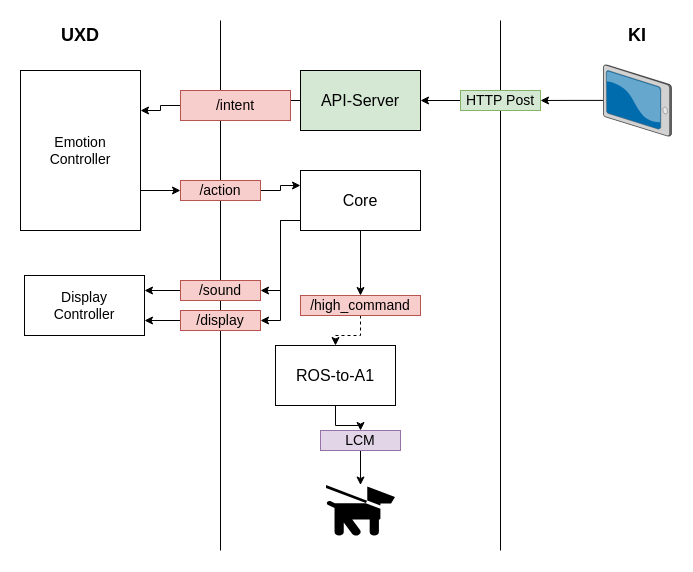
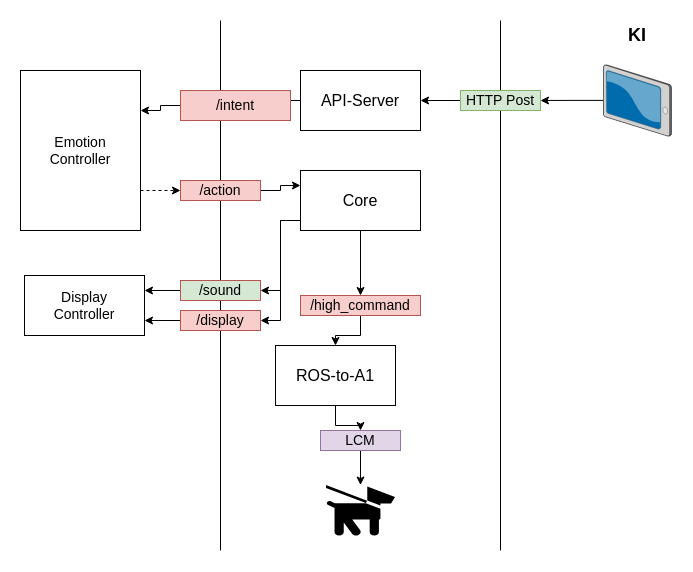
(81, 36) -> none
(361, 101) -> (361, 101)
(157, 191) -> (157, 191)
(221, 291) -> (221, 291)
(357, 336) -> (357, 336)
